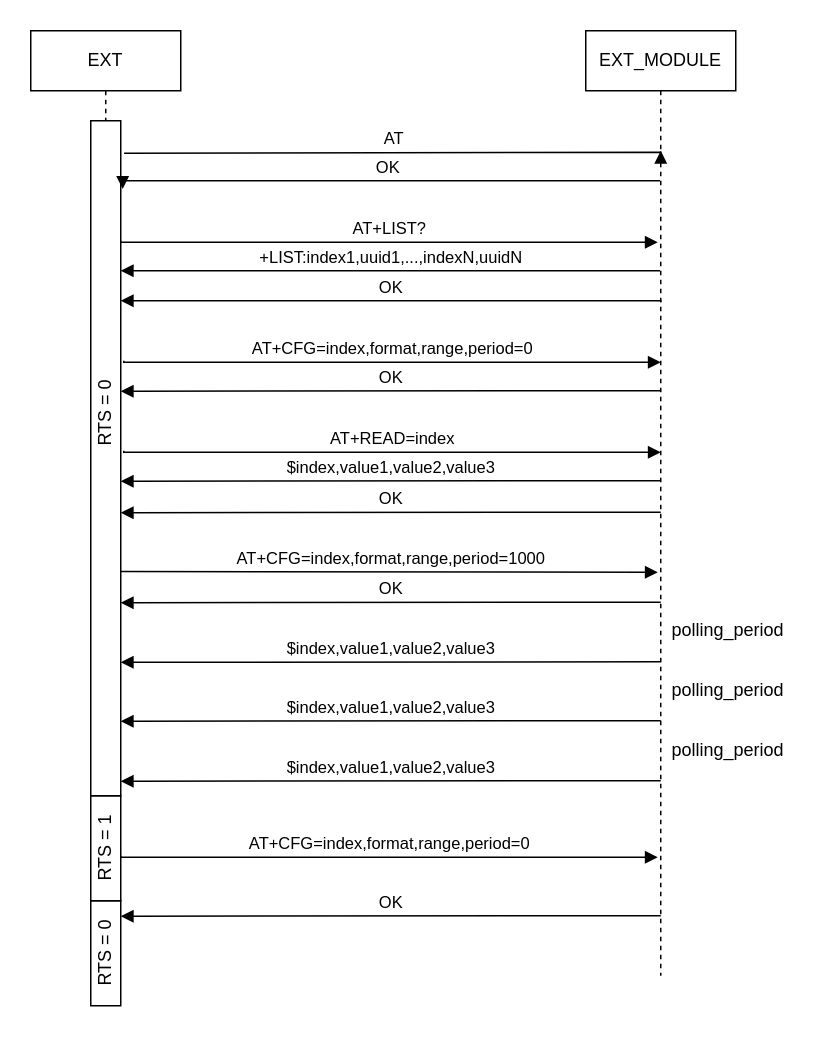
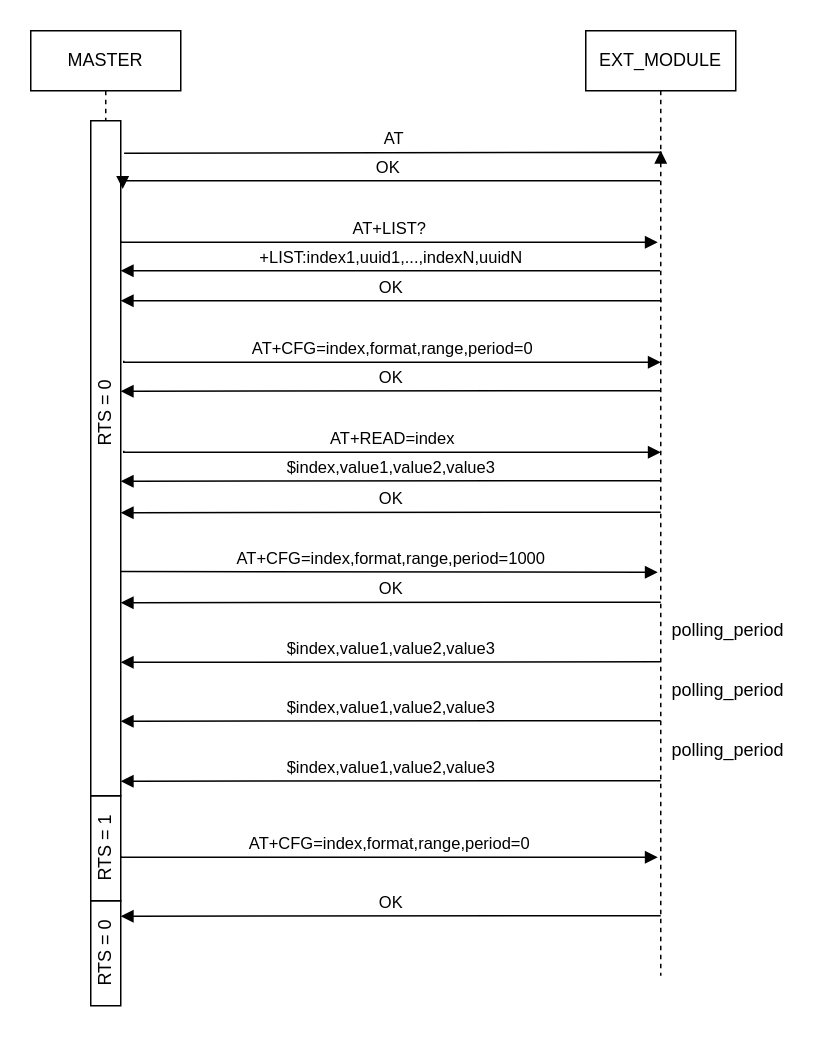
(106, 61) -> (106, 61)
